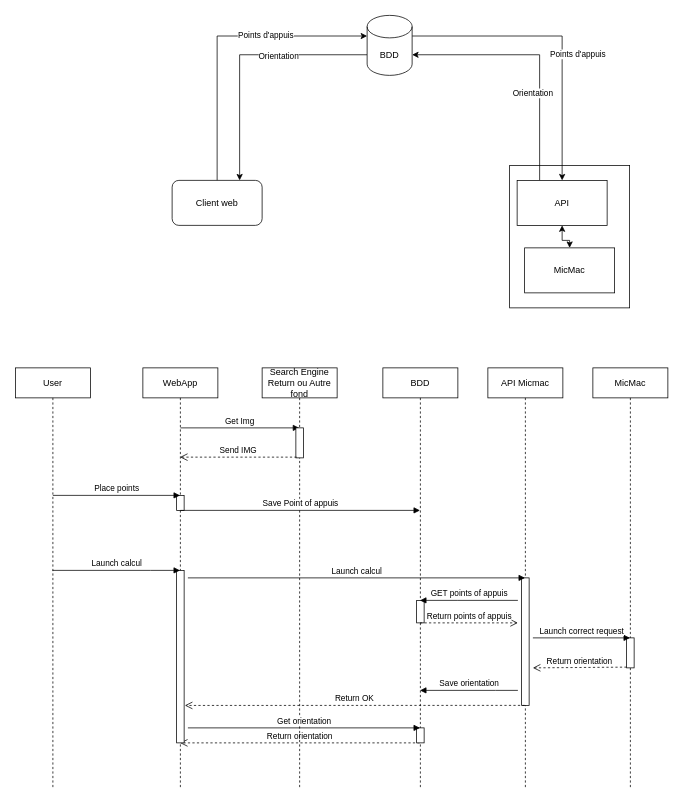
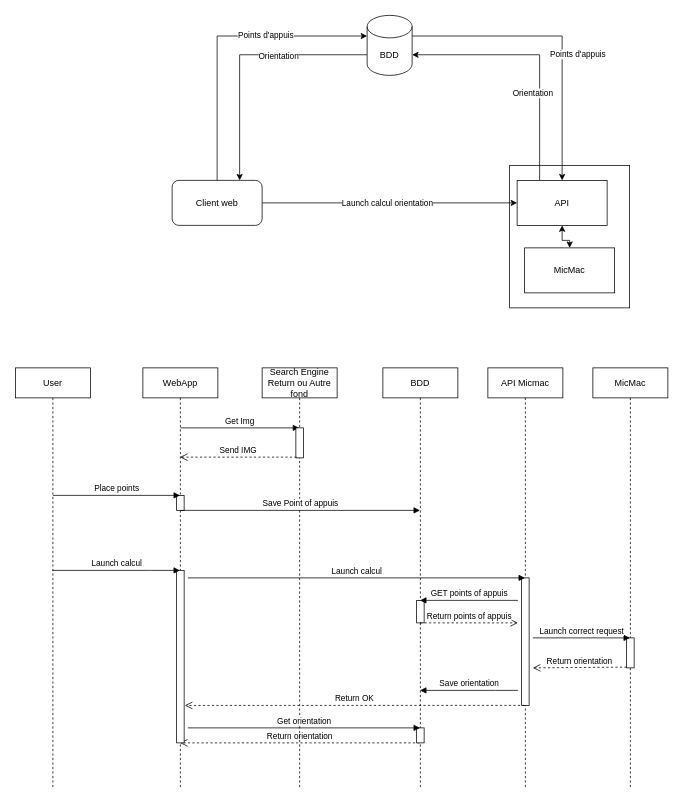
none -> (387, 203)
